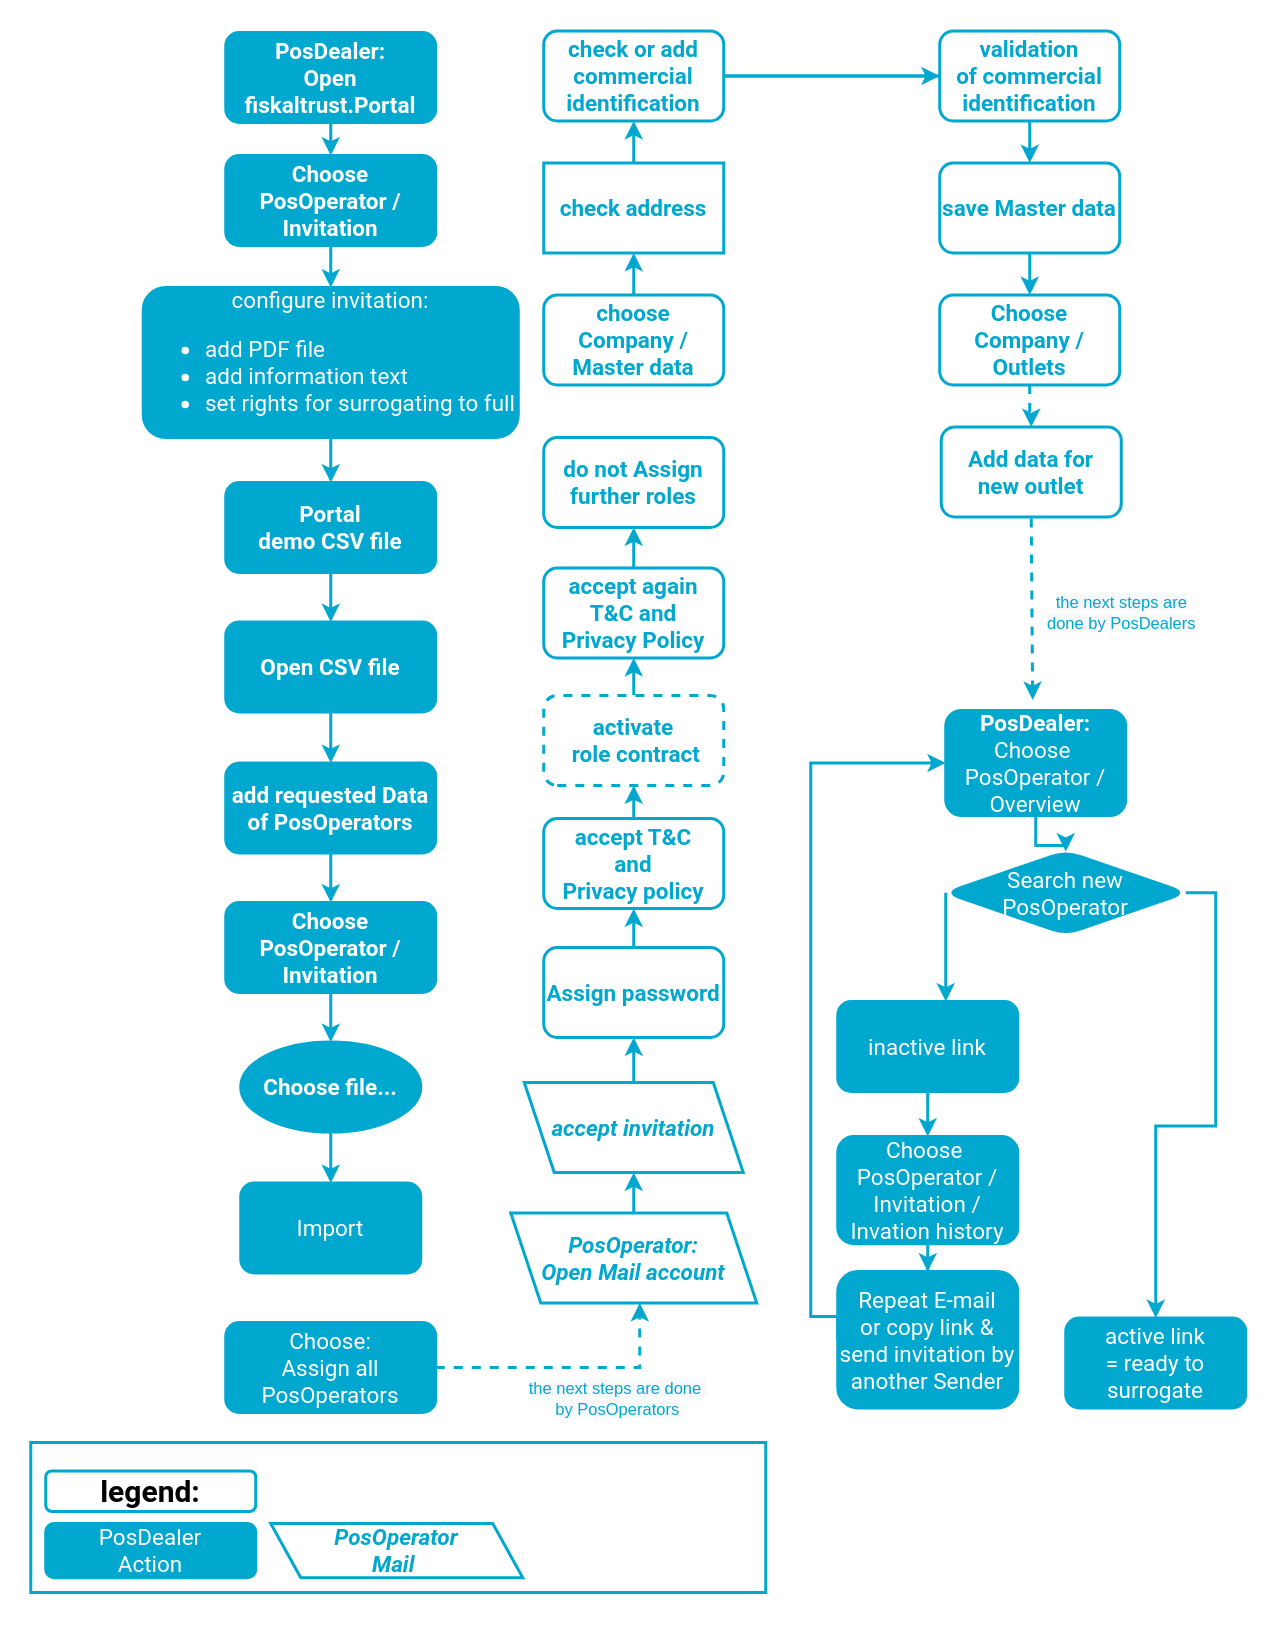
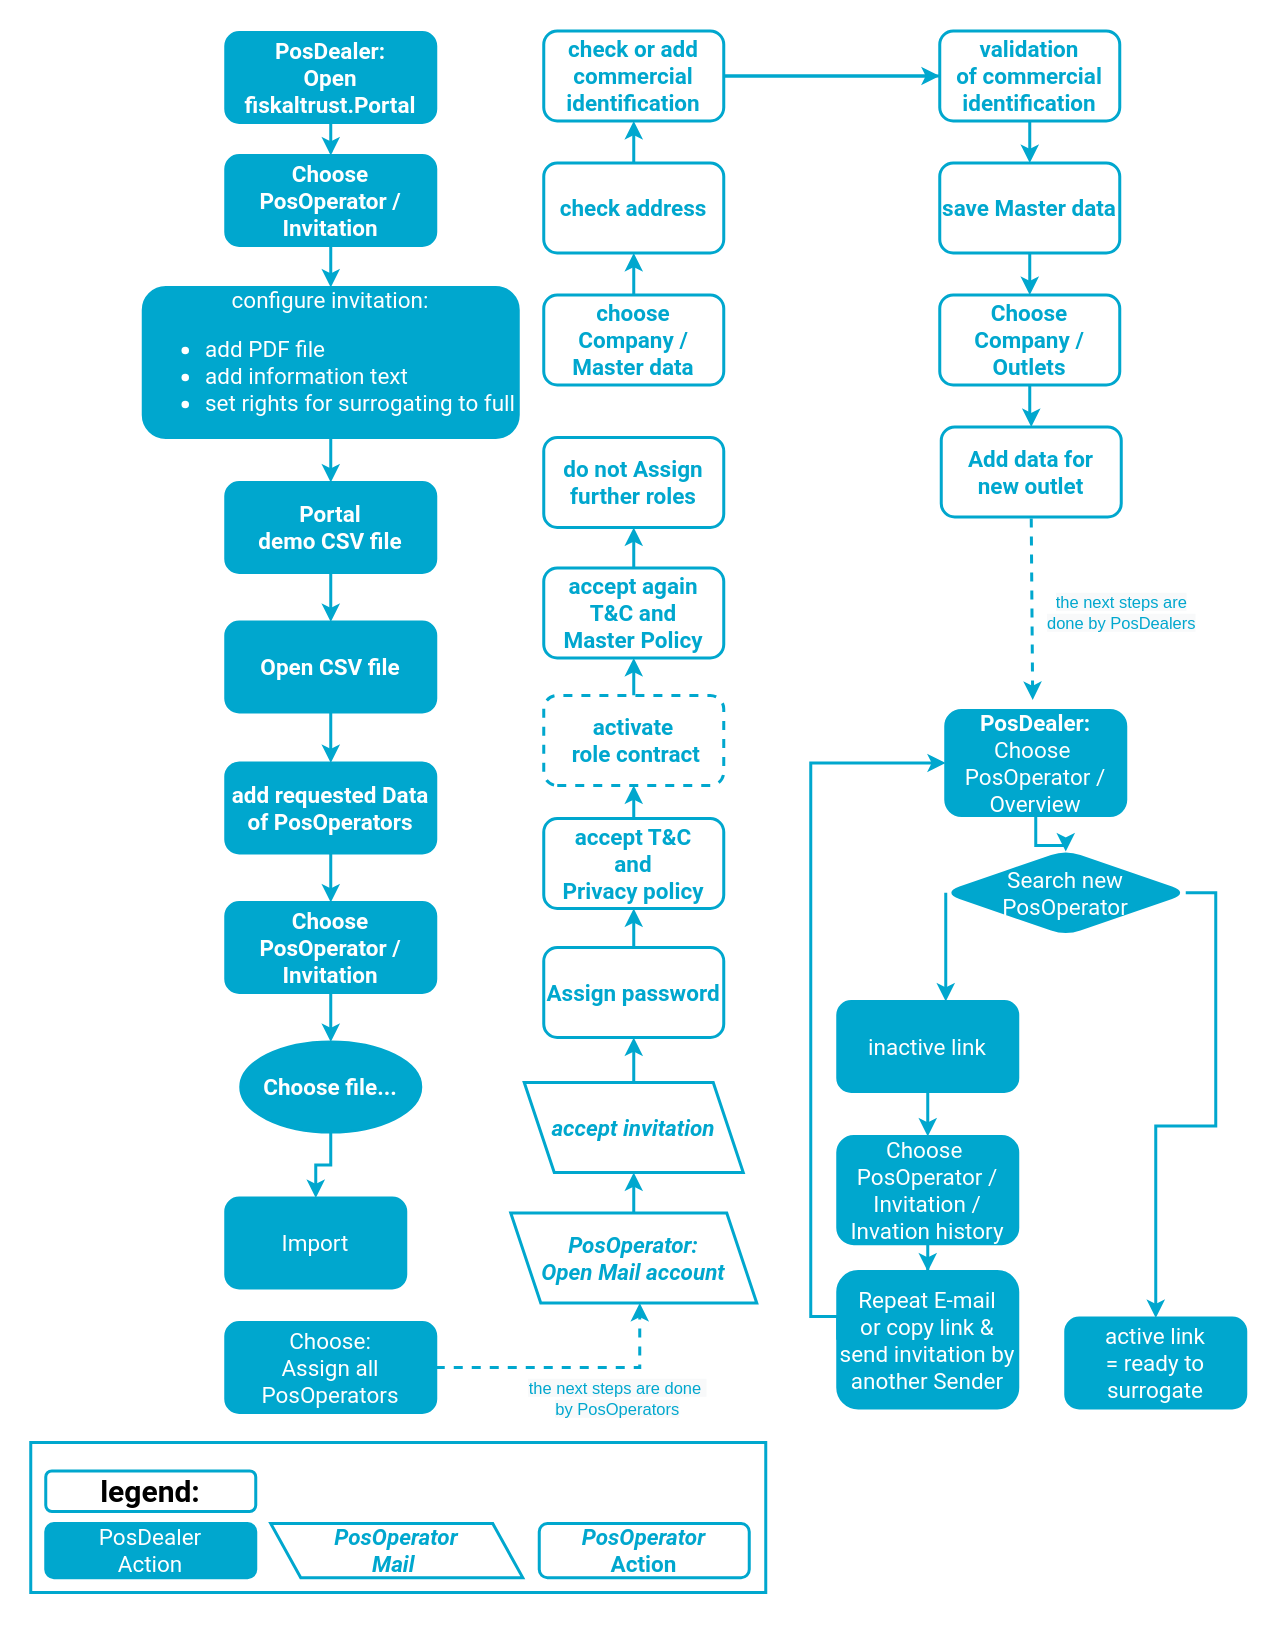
(634, 208) -> (634, 208)
(1030, 404) -> (1030, 404)
(634, 613) -> (634, 613)
(331, 1228) -> (316, 1243)
none -> (644, 1550)
